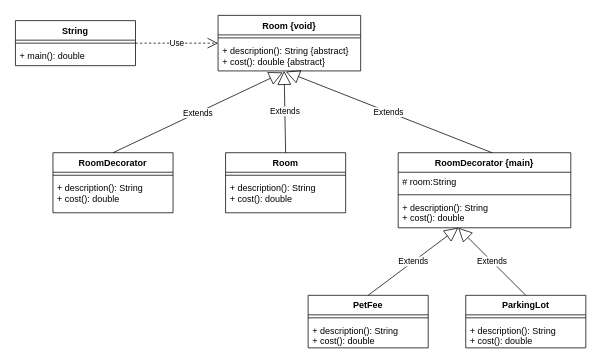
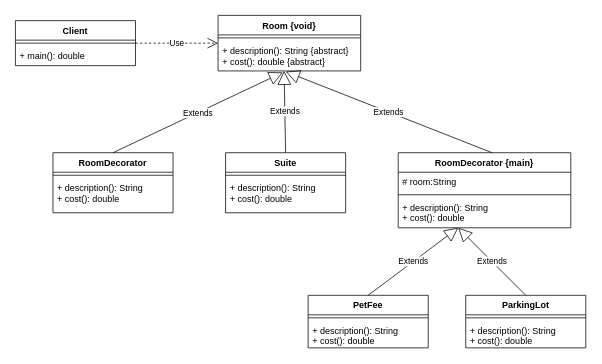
(75, 31) -> (75, 31)
(285, 163) -> (285, 163)
